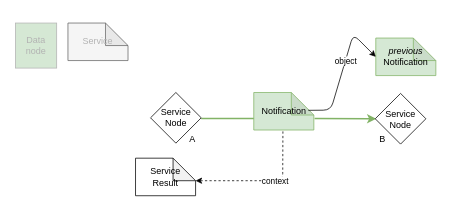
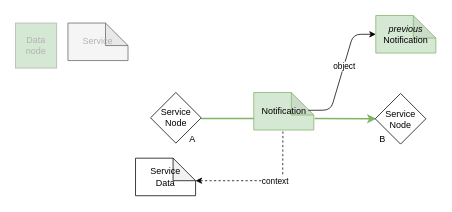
(405, 57) -> (405, 34)
(165, 177) -> (165, 177)
